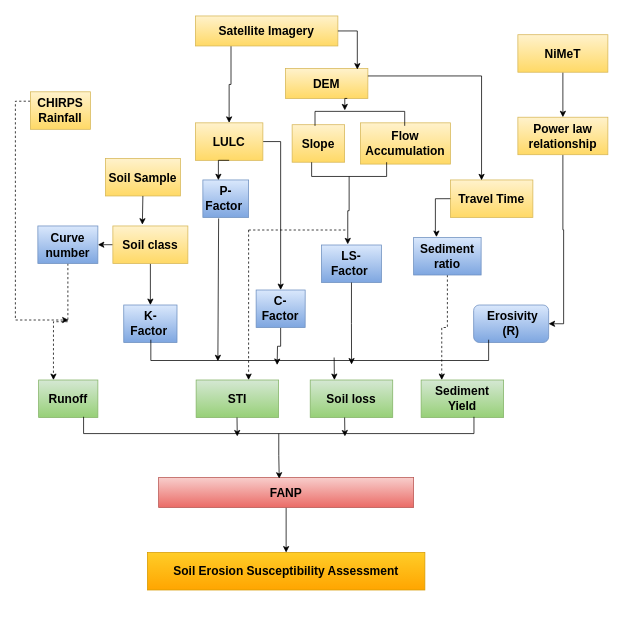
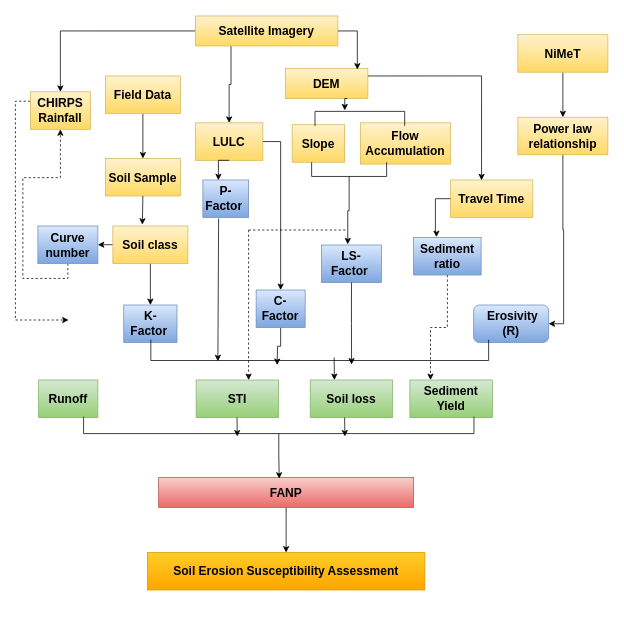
none -> (60, 58)
none -> (143, 95)
none -> (143, 152)
(53, 340) -> (60, 175)
(462, 399) -> (451, 399)
